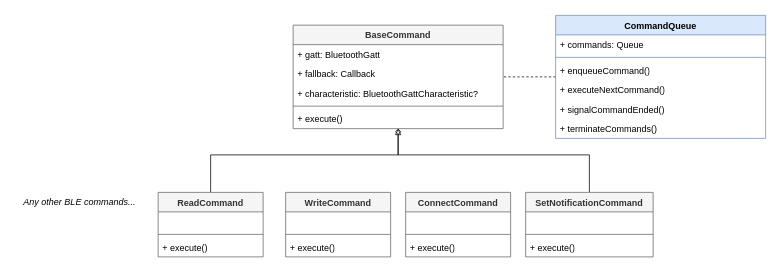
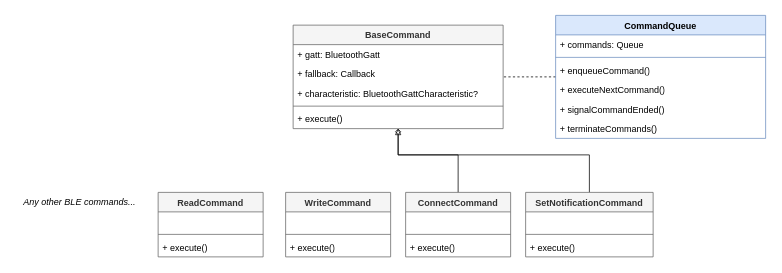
(285, 155) -> none
none -> (458, 174)
